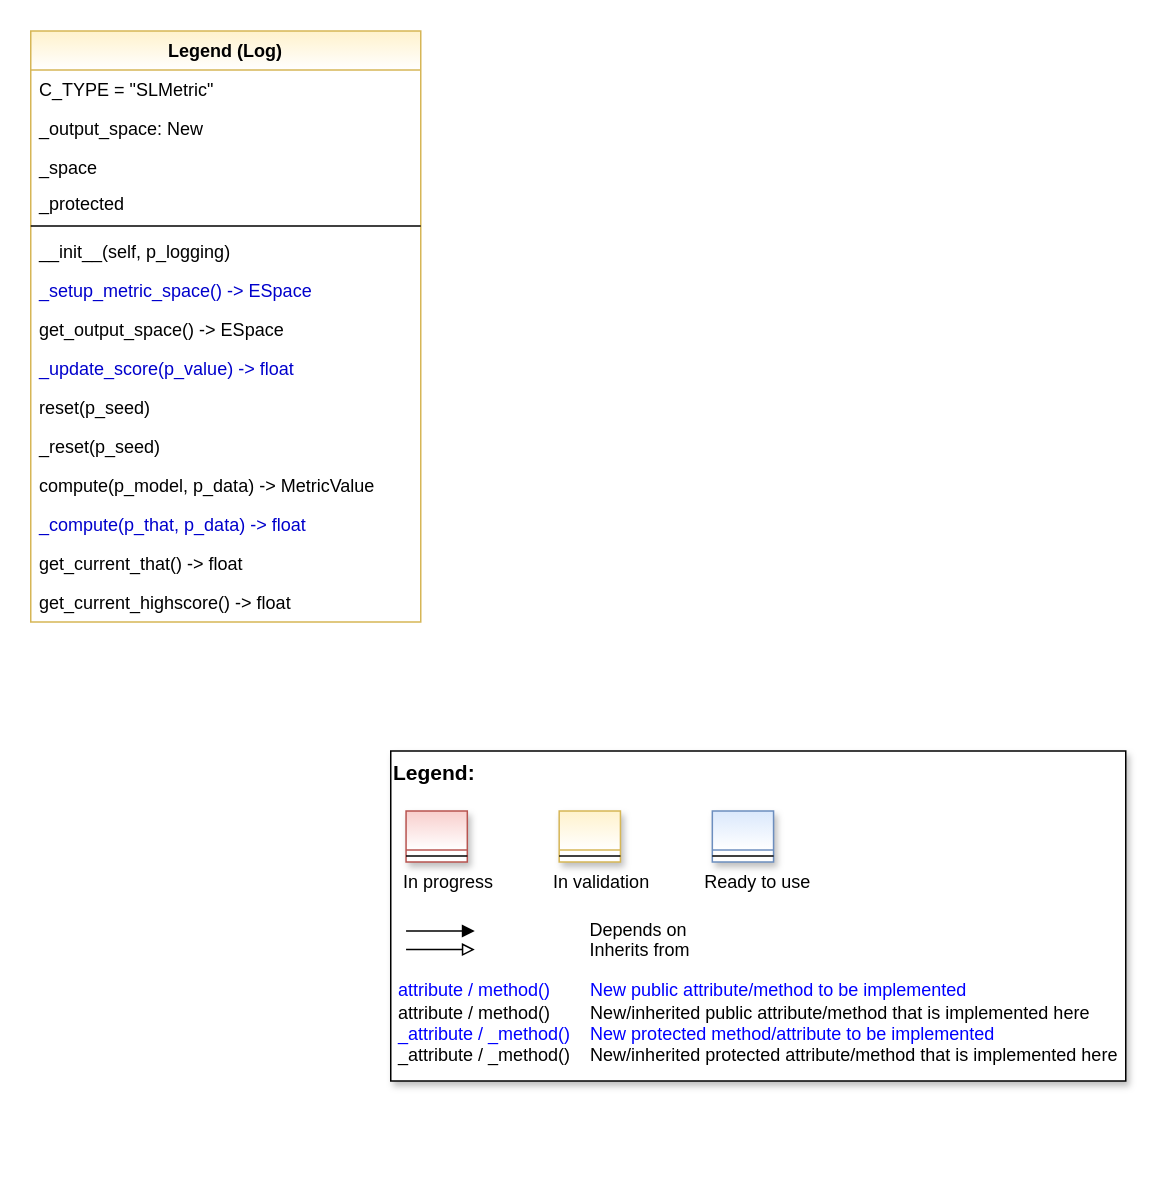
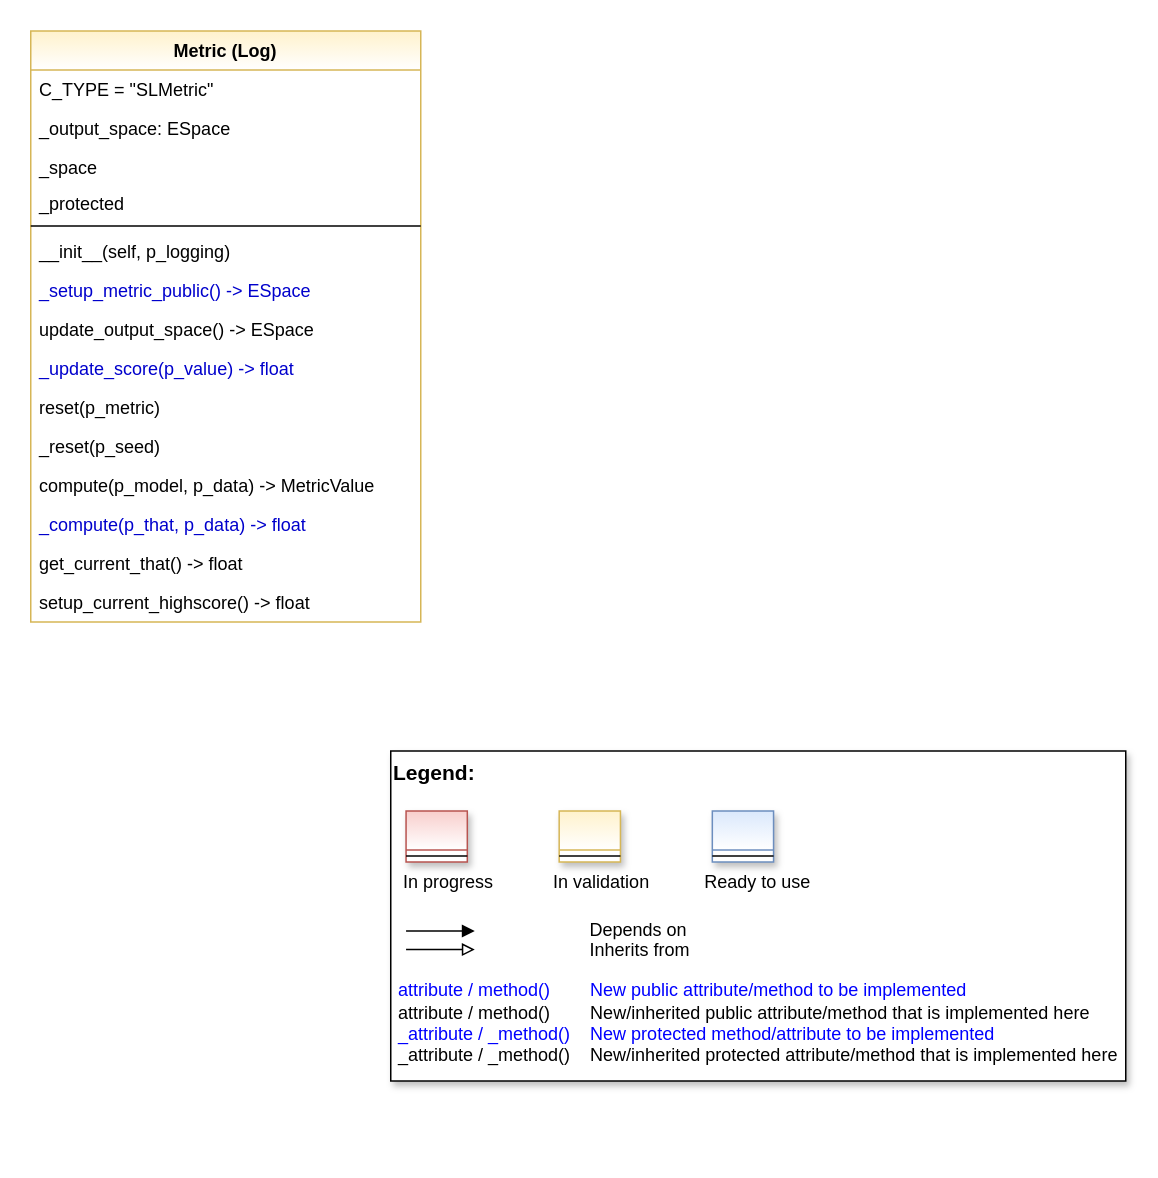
(225, 51) -> (225, 51)
(125, 129) -> (140, 129)
(188, 291) -> (189, 291)
(175, 330) -> (191, 330)
(105, 408) -> (112, 408)
(191, 603) -> (201, 603)
